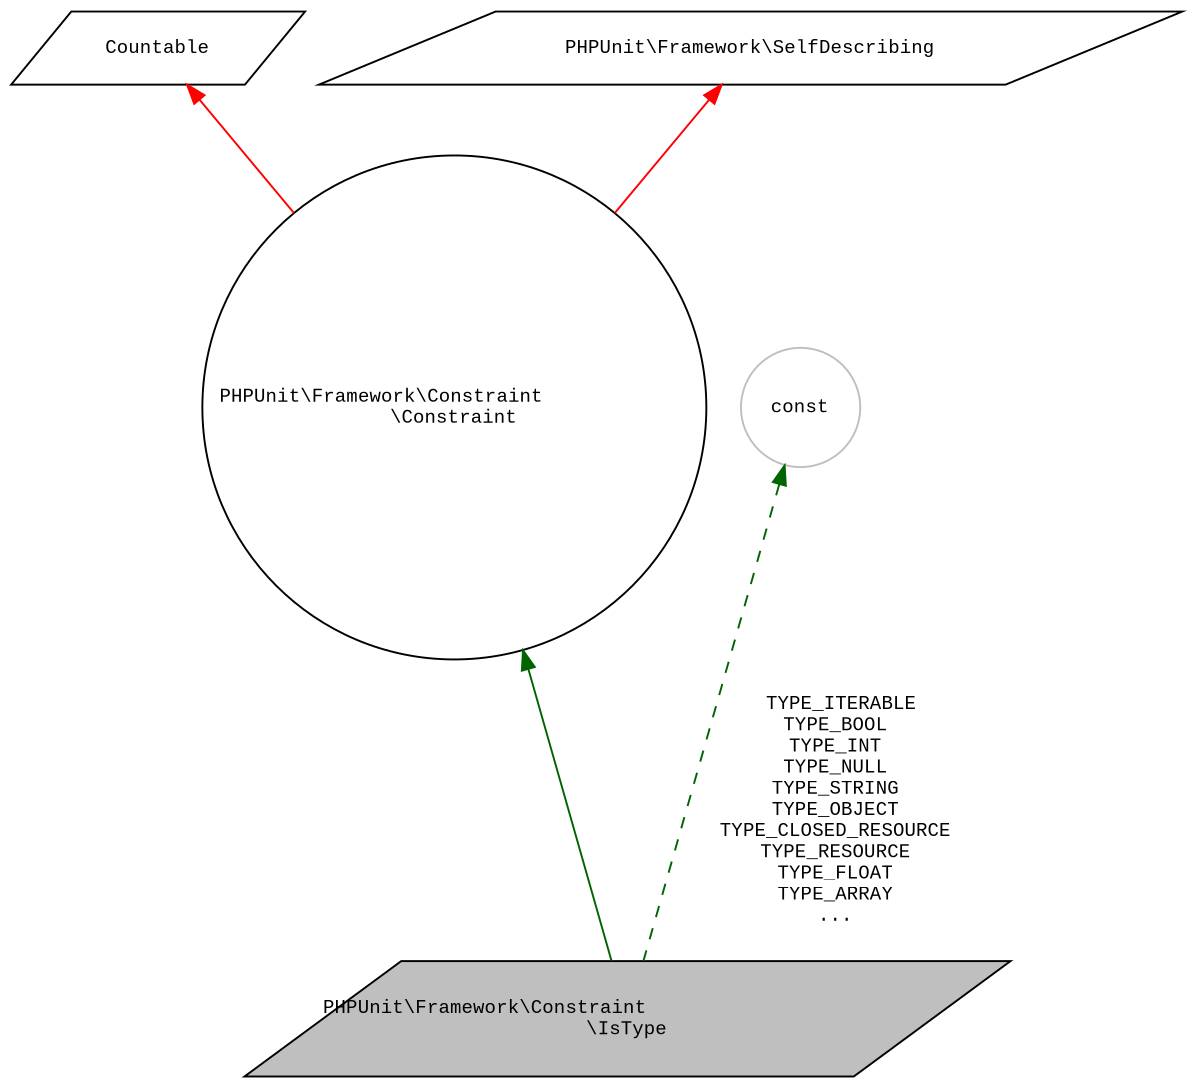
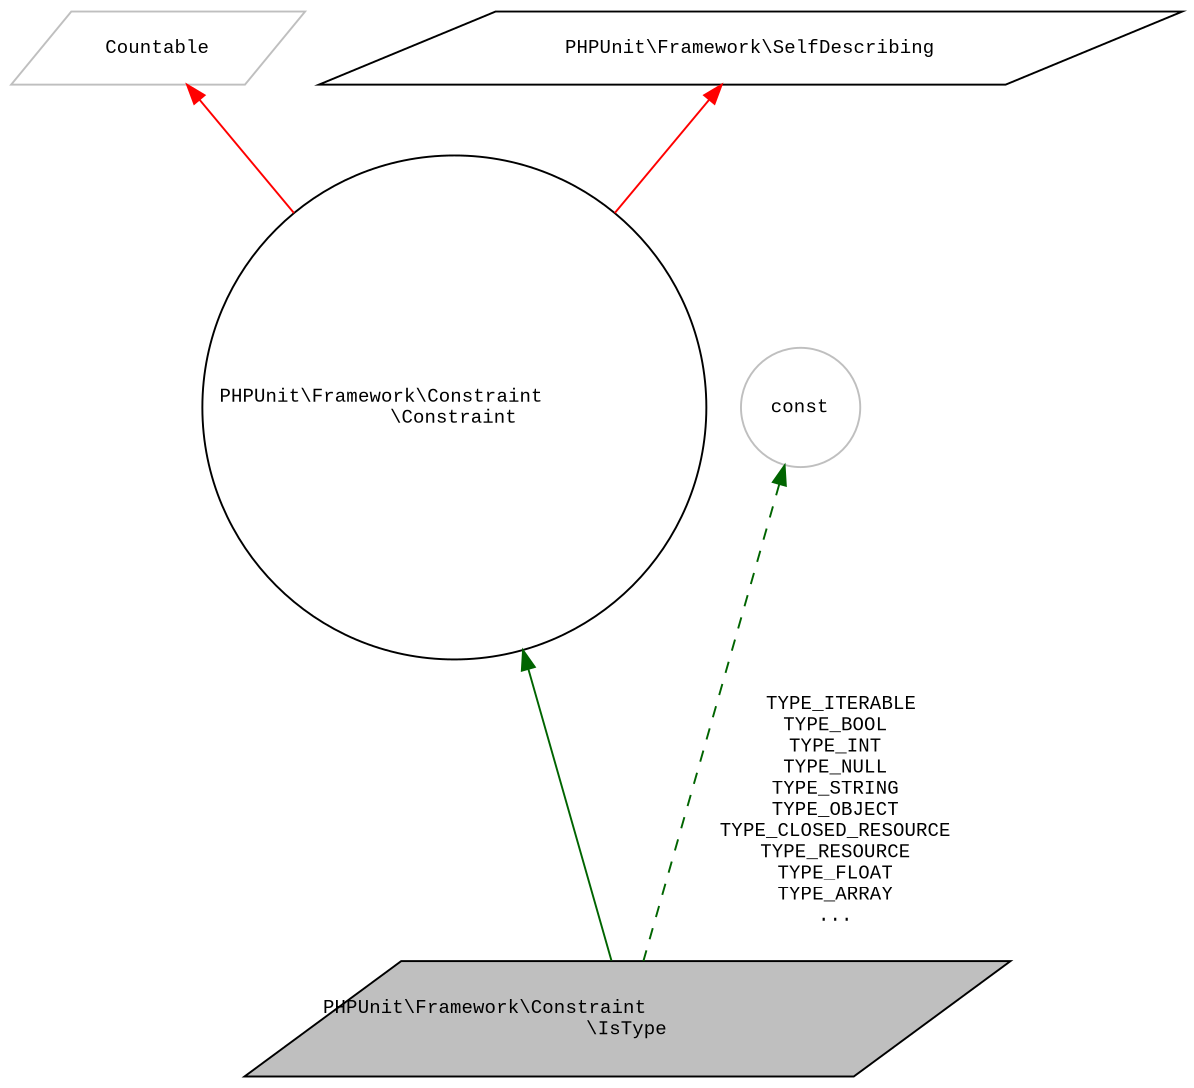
(158, 48) -> (158, 48)
